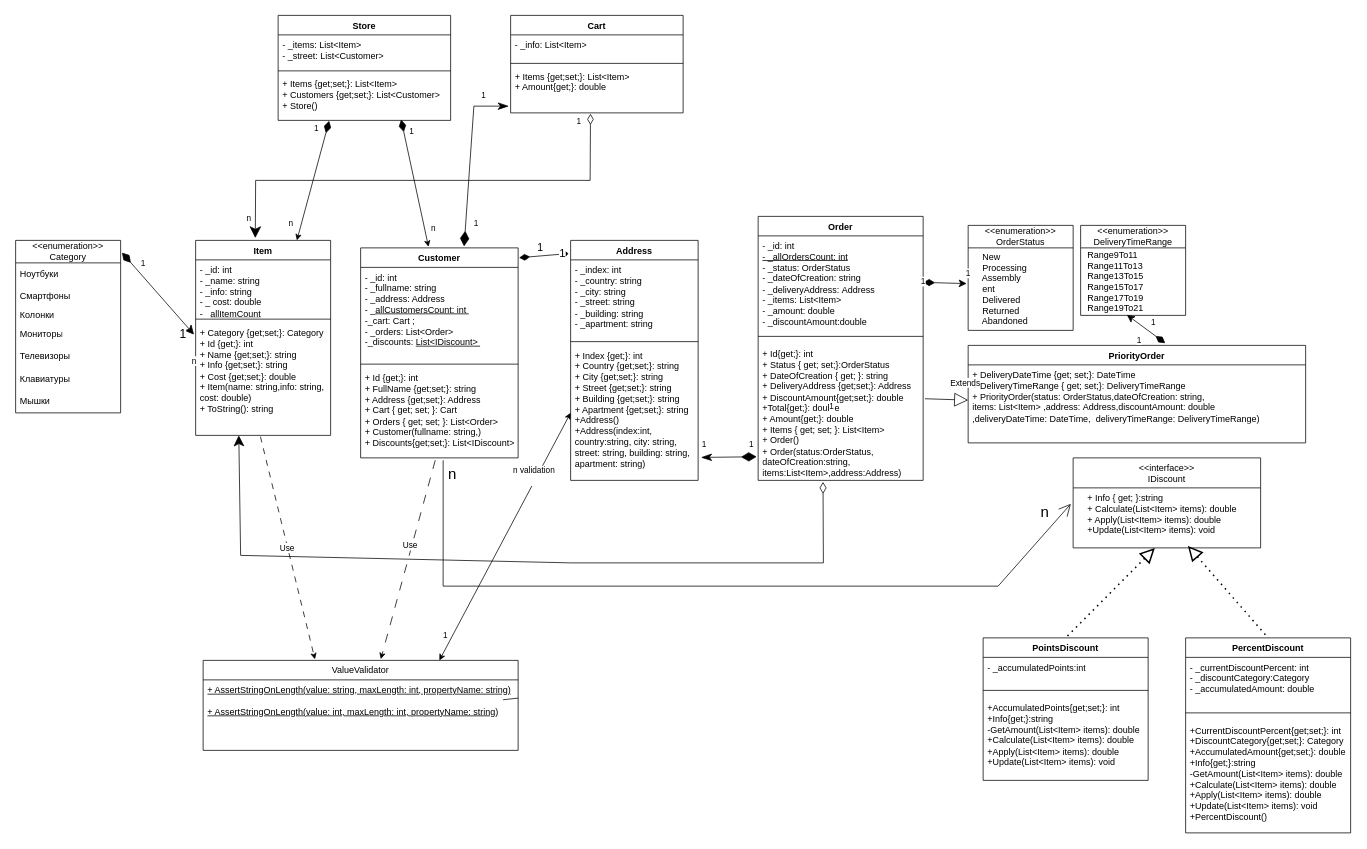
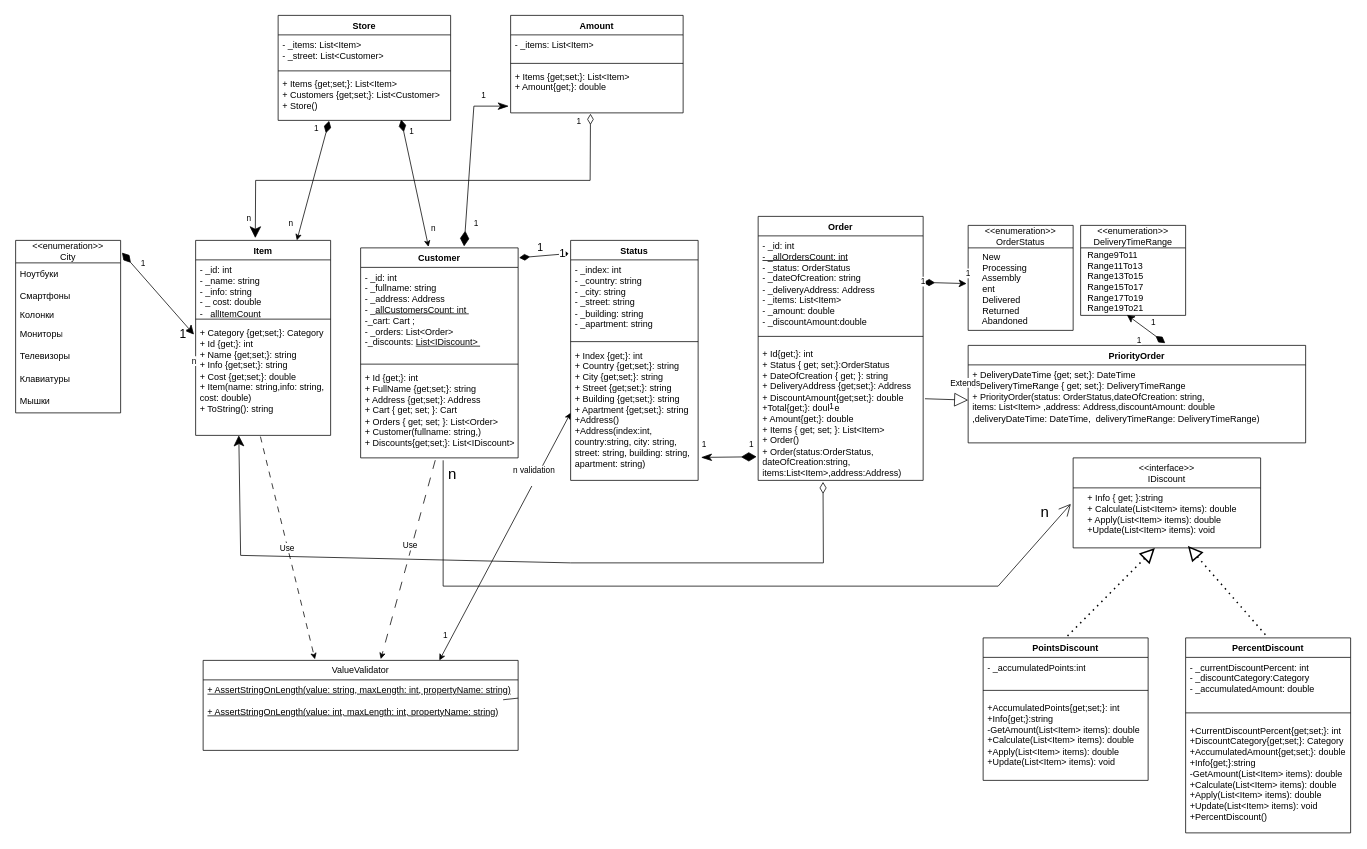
(597, 26) -> (597, 26)
(557, 46) -> (559, 46)
(634, 251) -> (634, 251)
(68, 252) -> (68, 252)
